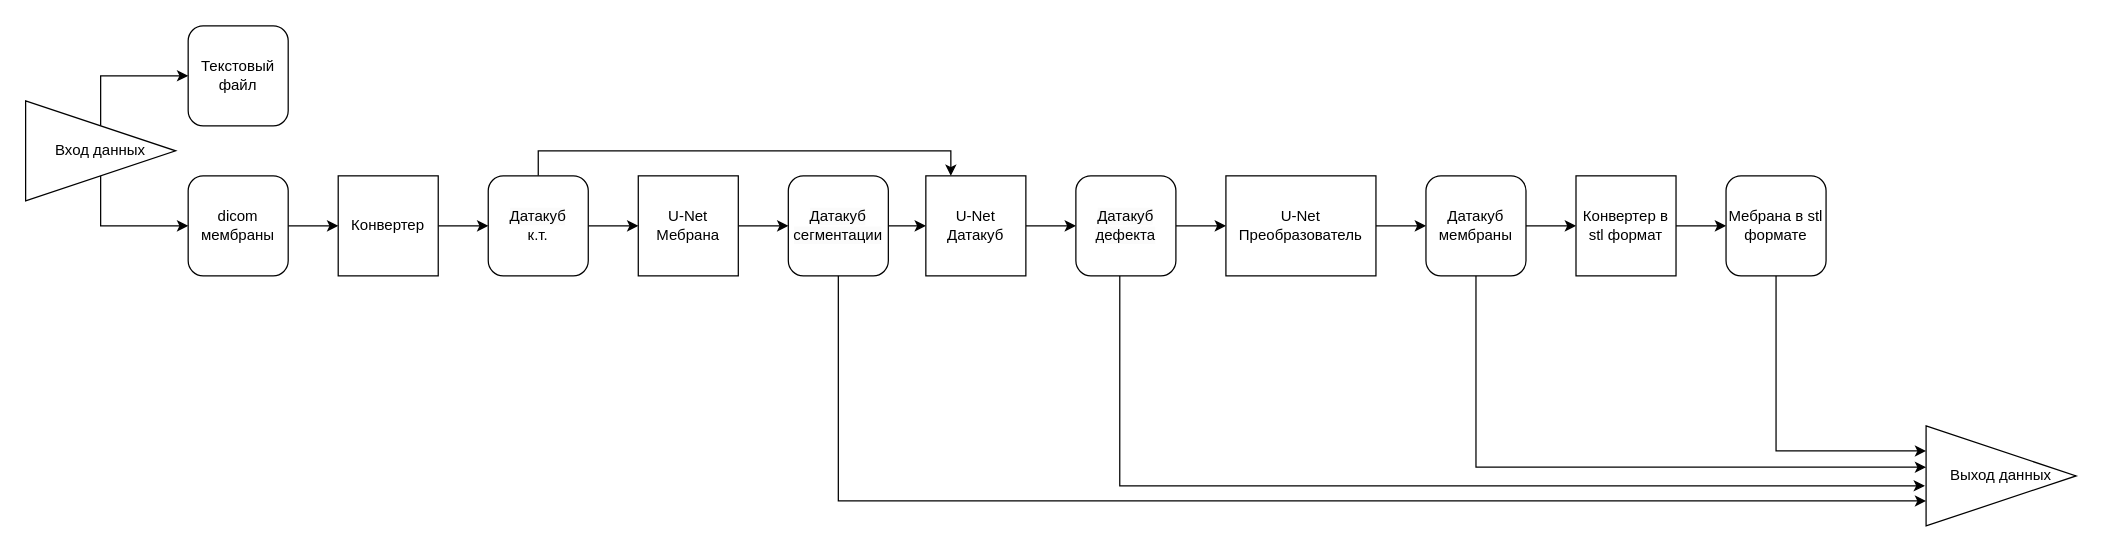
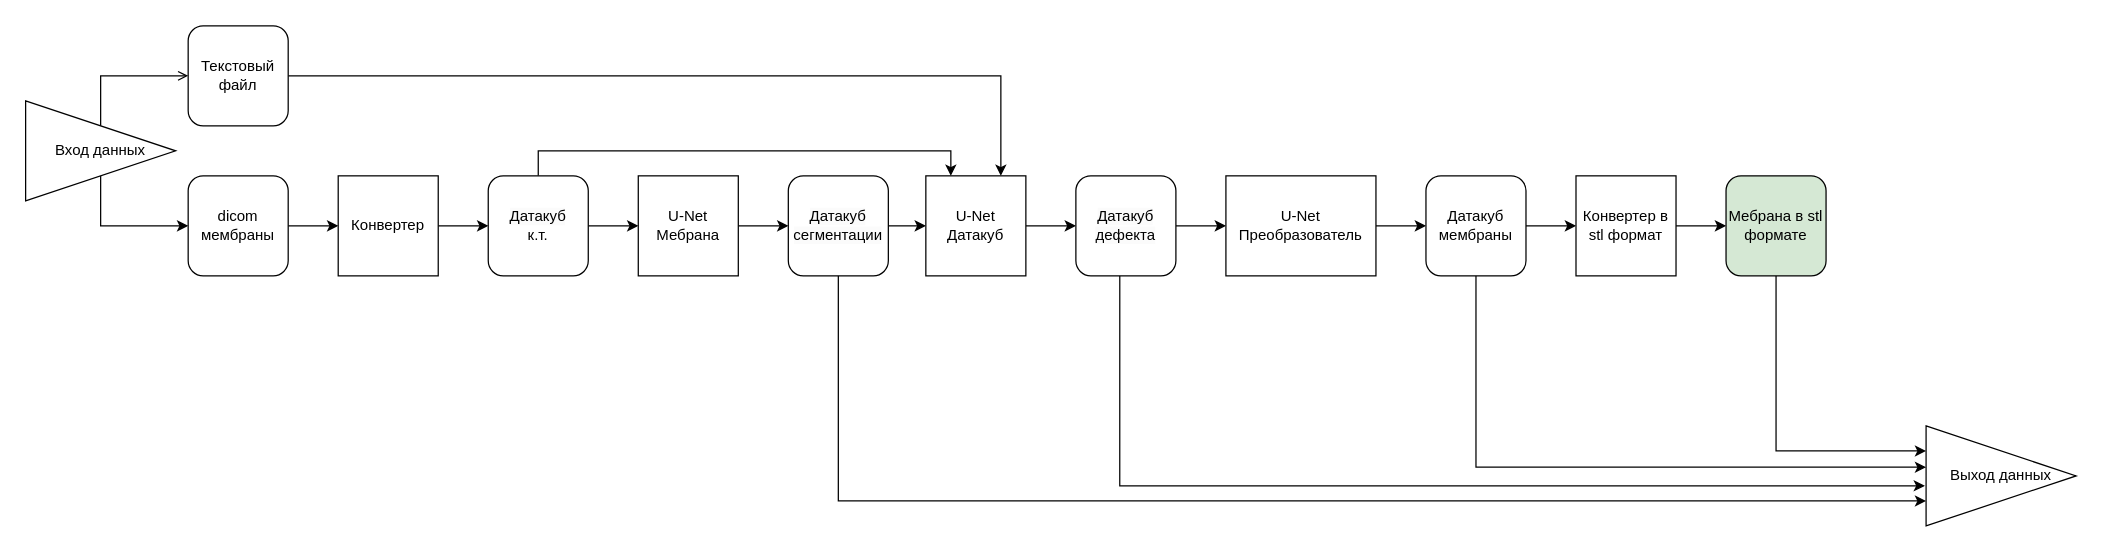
(178, 76) -> (180, 76)
none -> (690, 76)
(1776, 226) -> (1776, 226)
